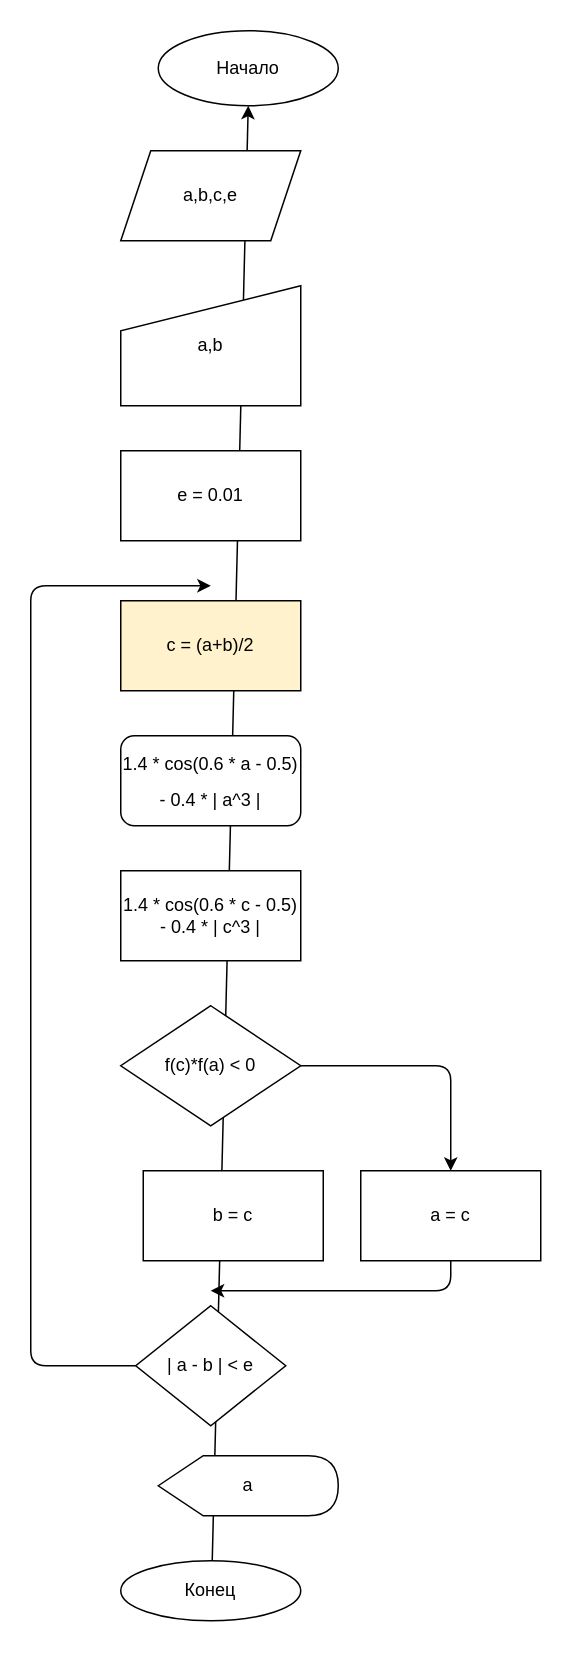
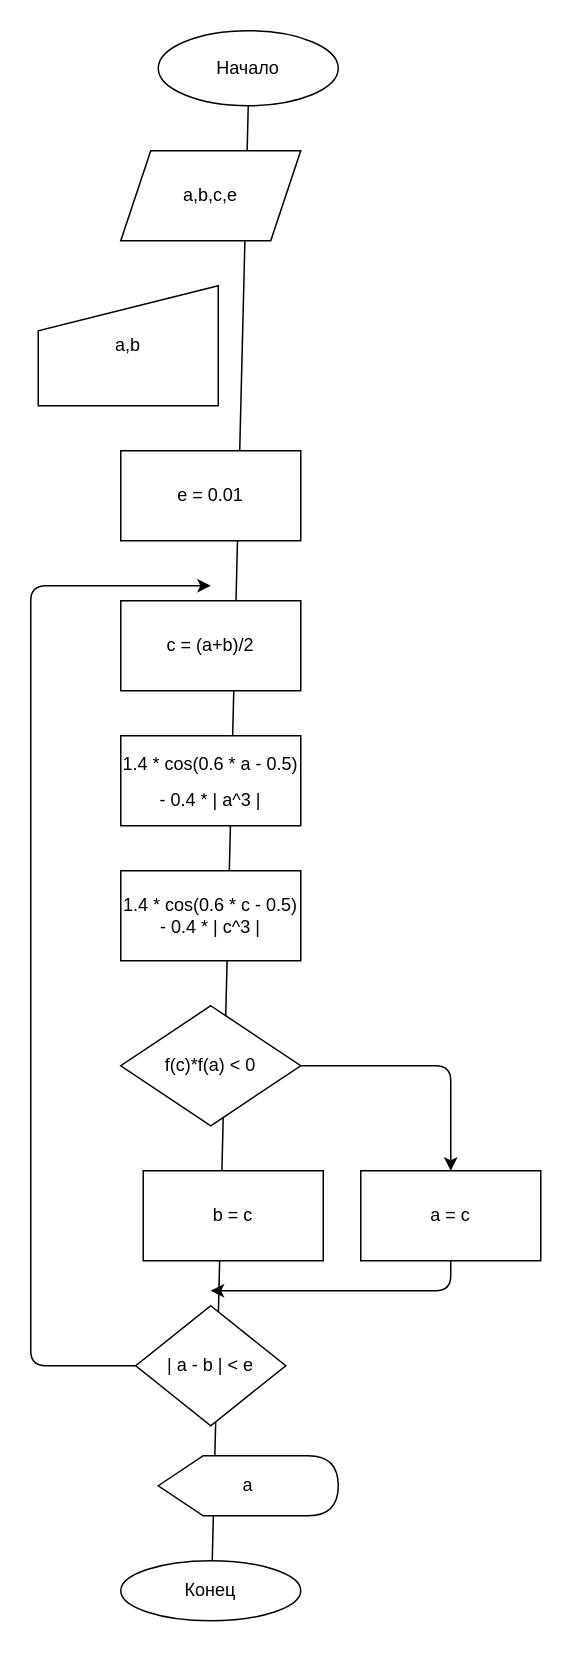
(248, 117) -> (248, 112)
(211, 346) -> (128, 346)
(211, 646) -> (211, 646)
(211, 781) -> (211, 781)
